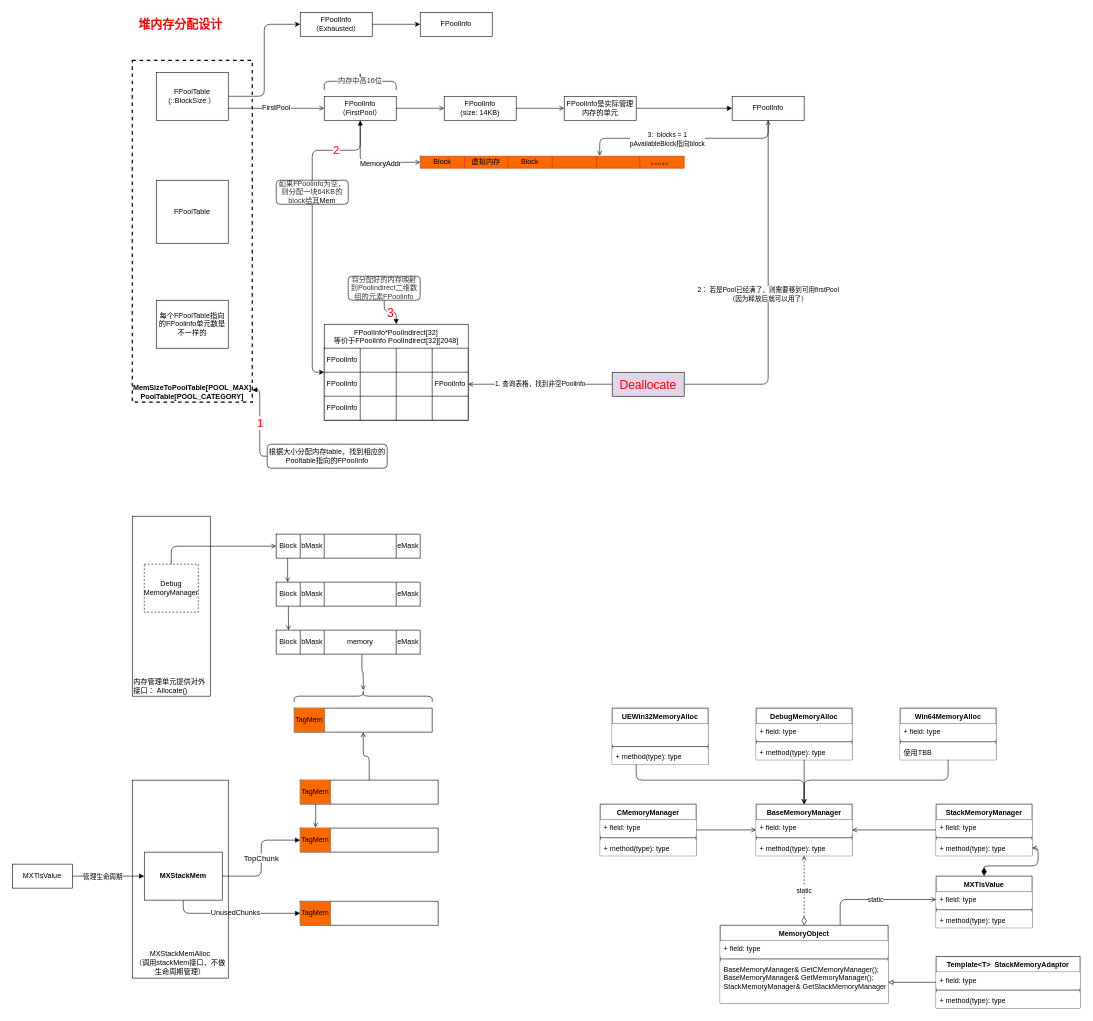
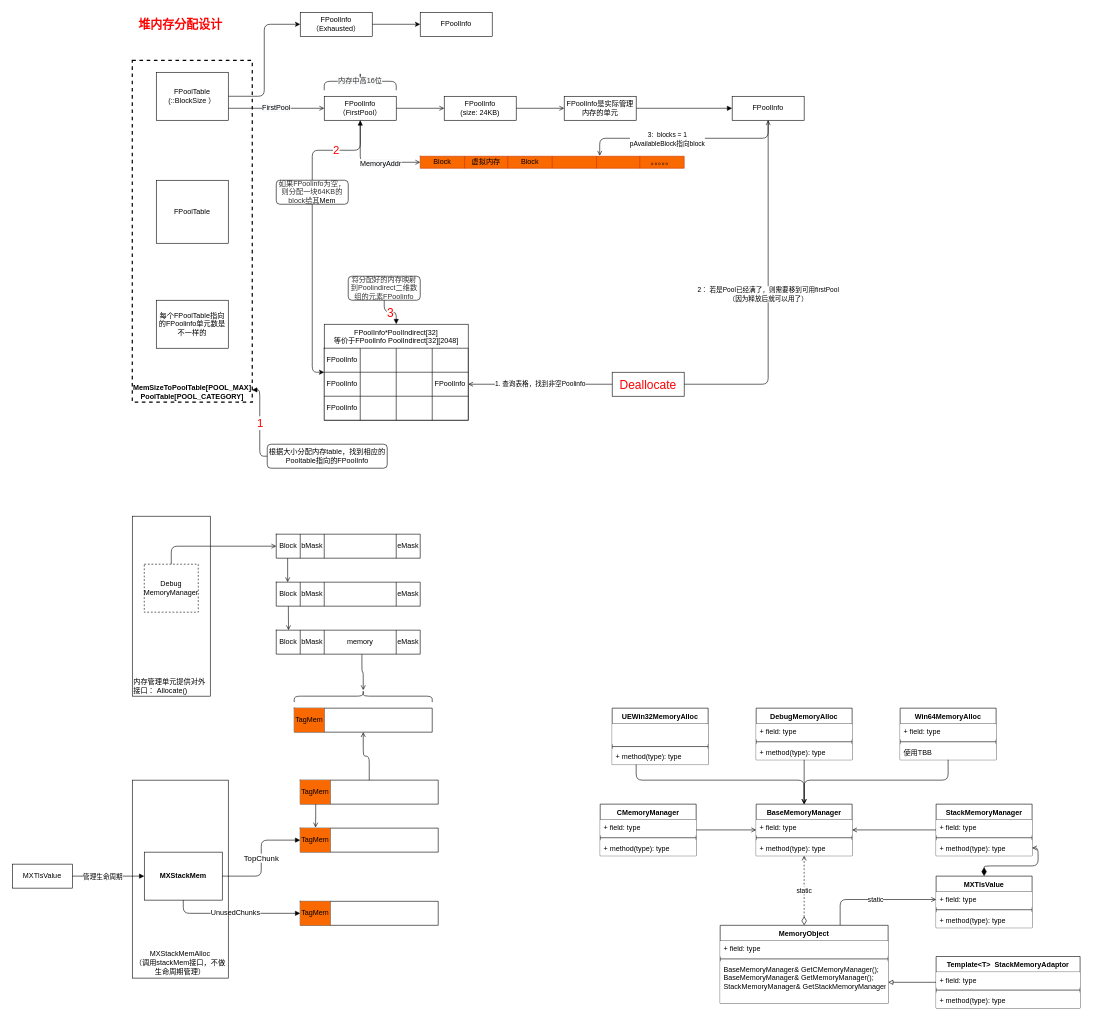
(480, 108) -> (480, 108)
(648, 384) -> (648, 384)
